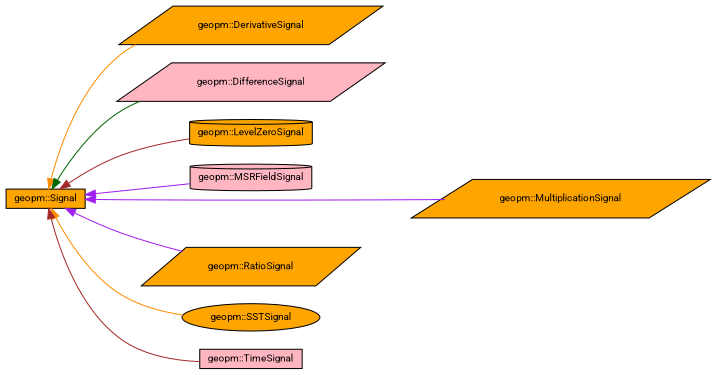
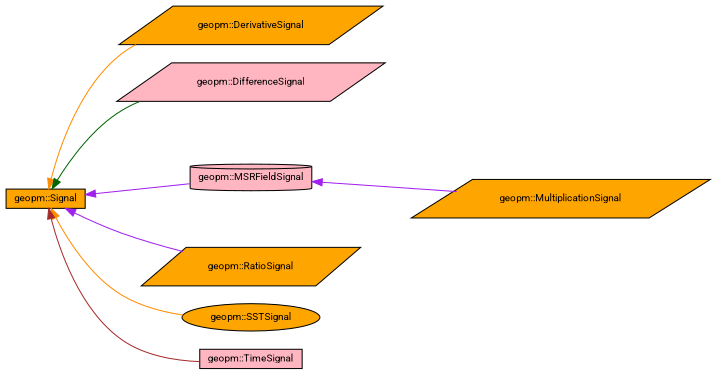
(251, 133) -> none
(270, 200) -> (389, 187)
